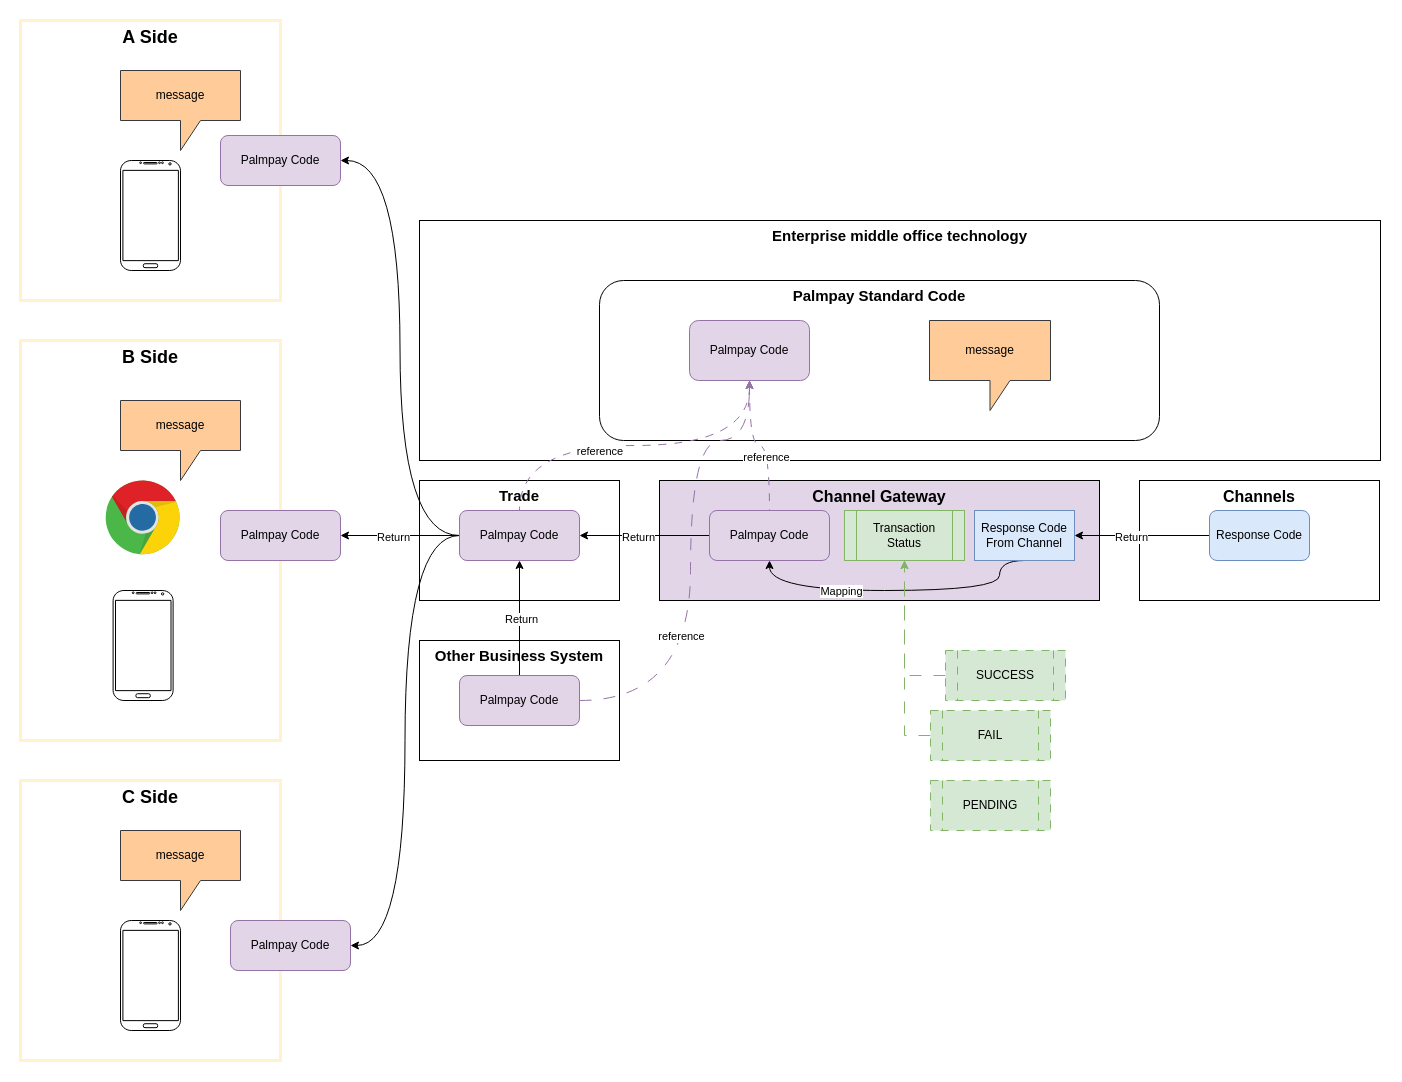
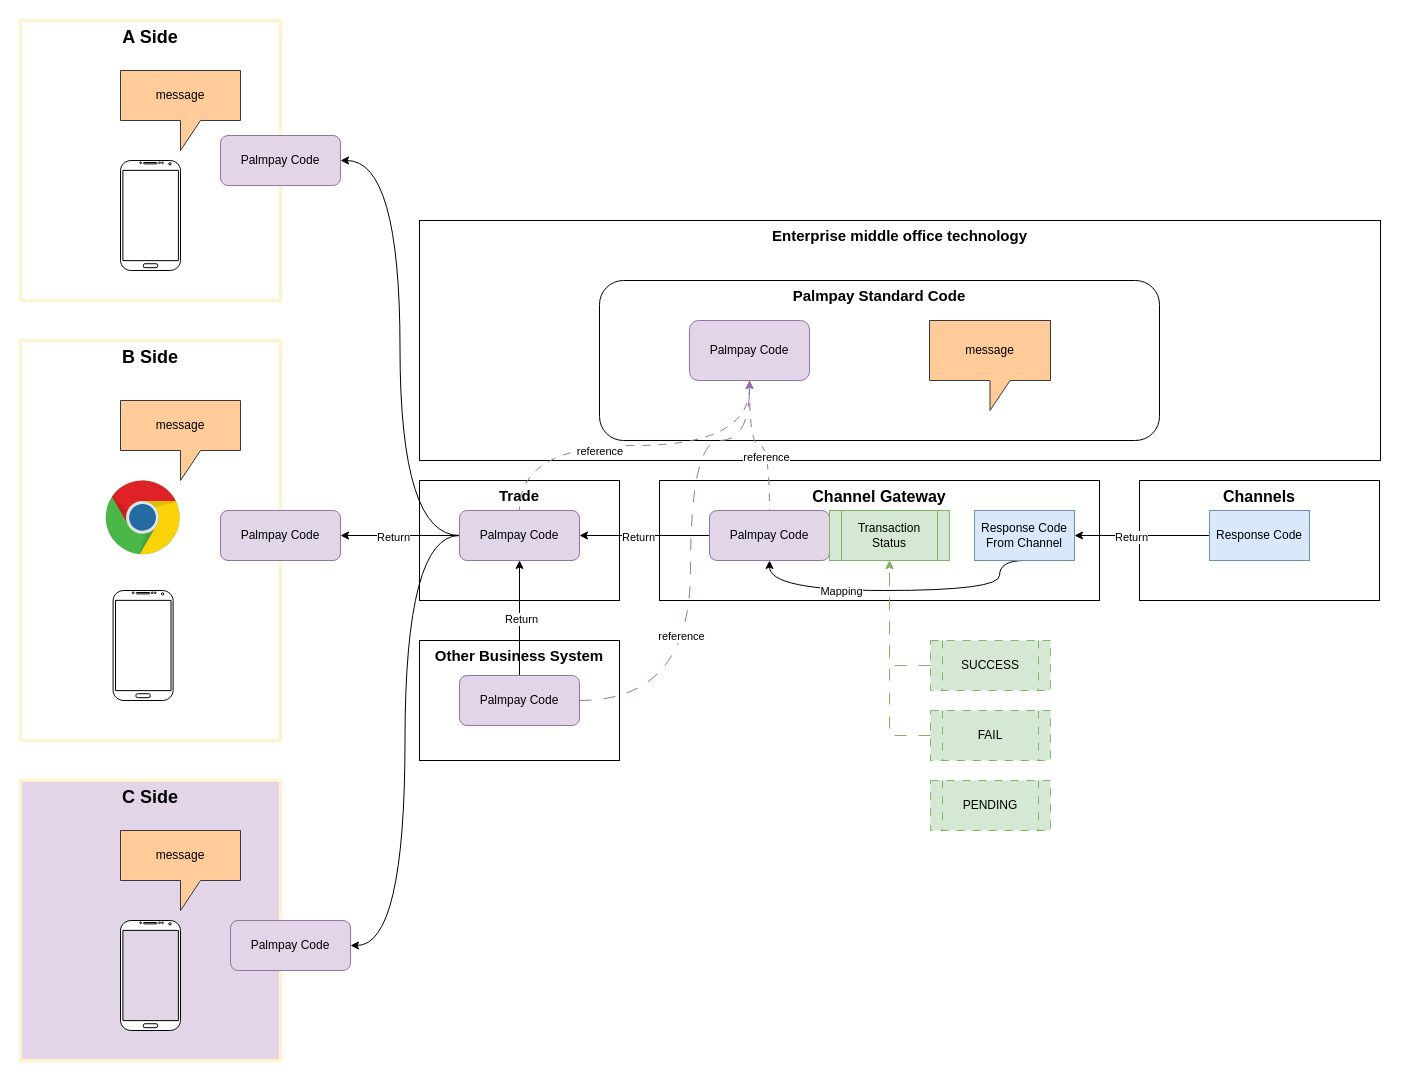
(880, 497) -> (880, 497)
(905, 536) -> (890, 536)
(1260, 536) -> (1260, 536)
(1006, 676) -> (991, 666)
(151, 798) -> (151, 798)
